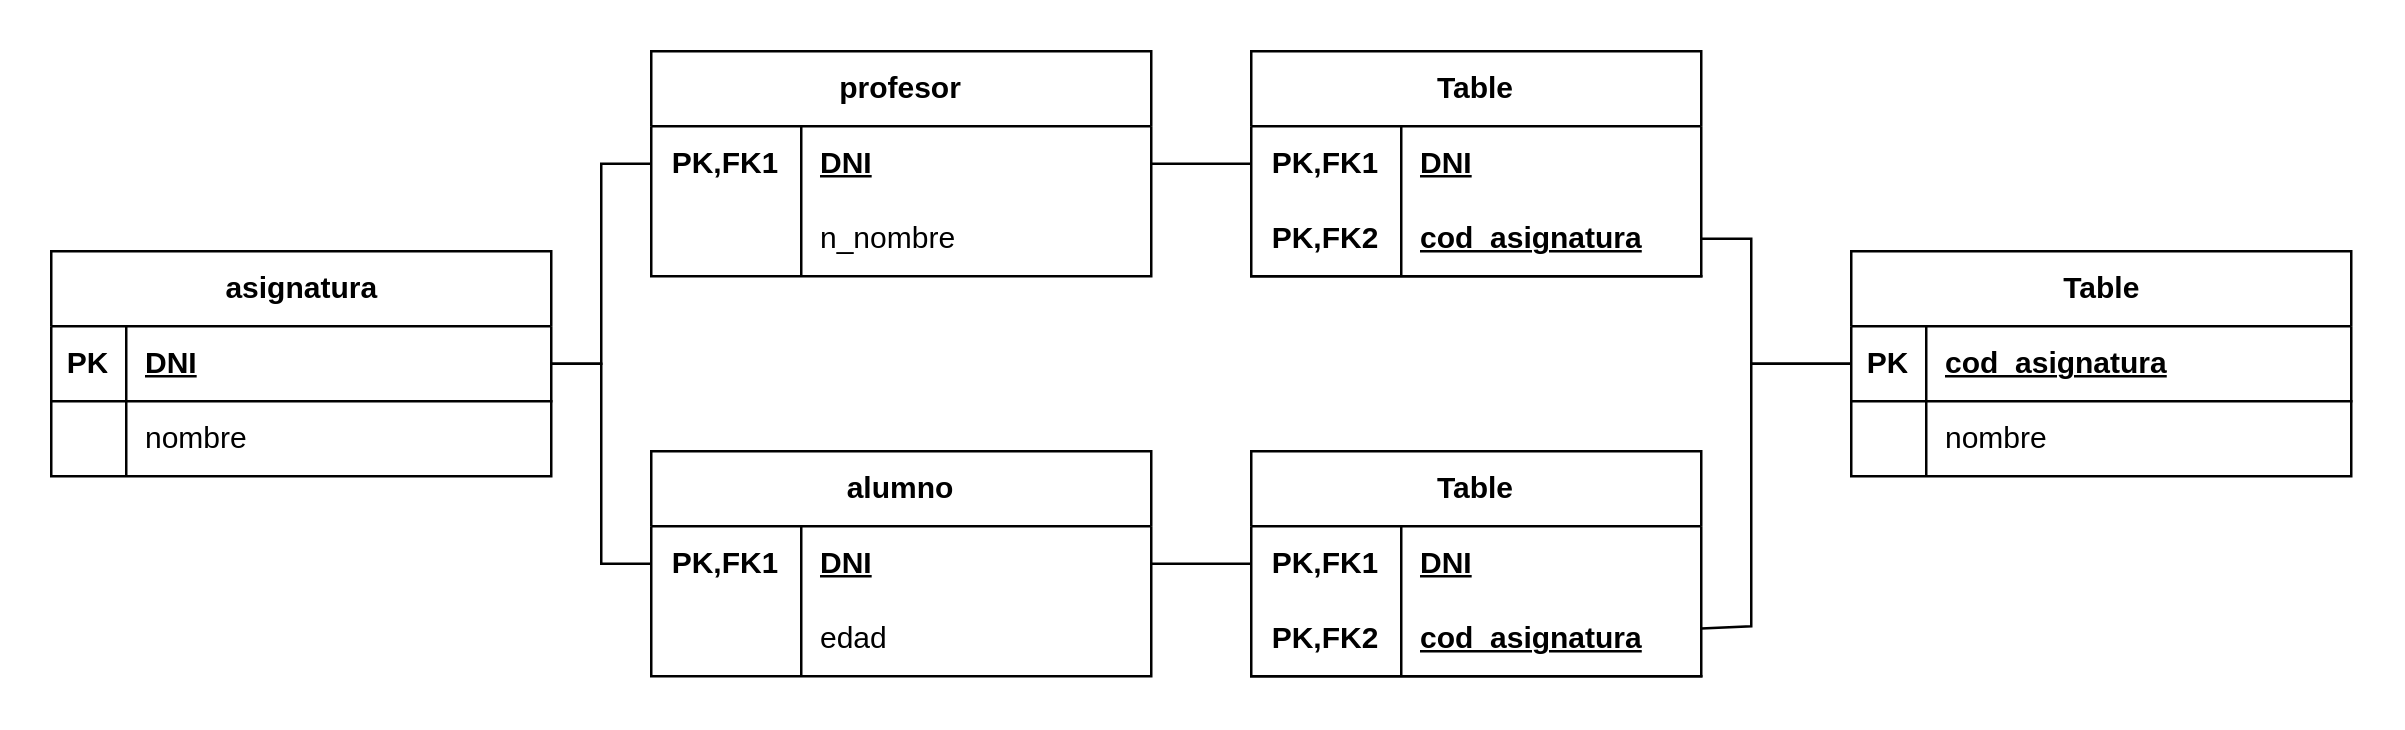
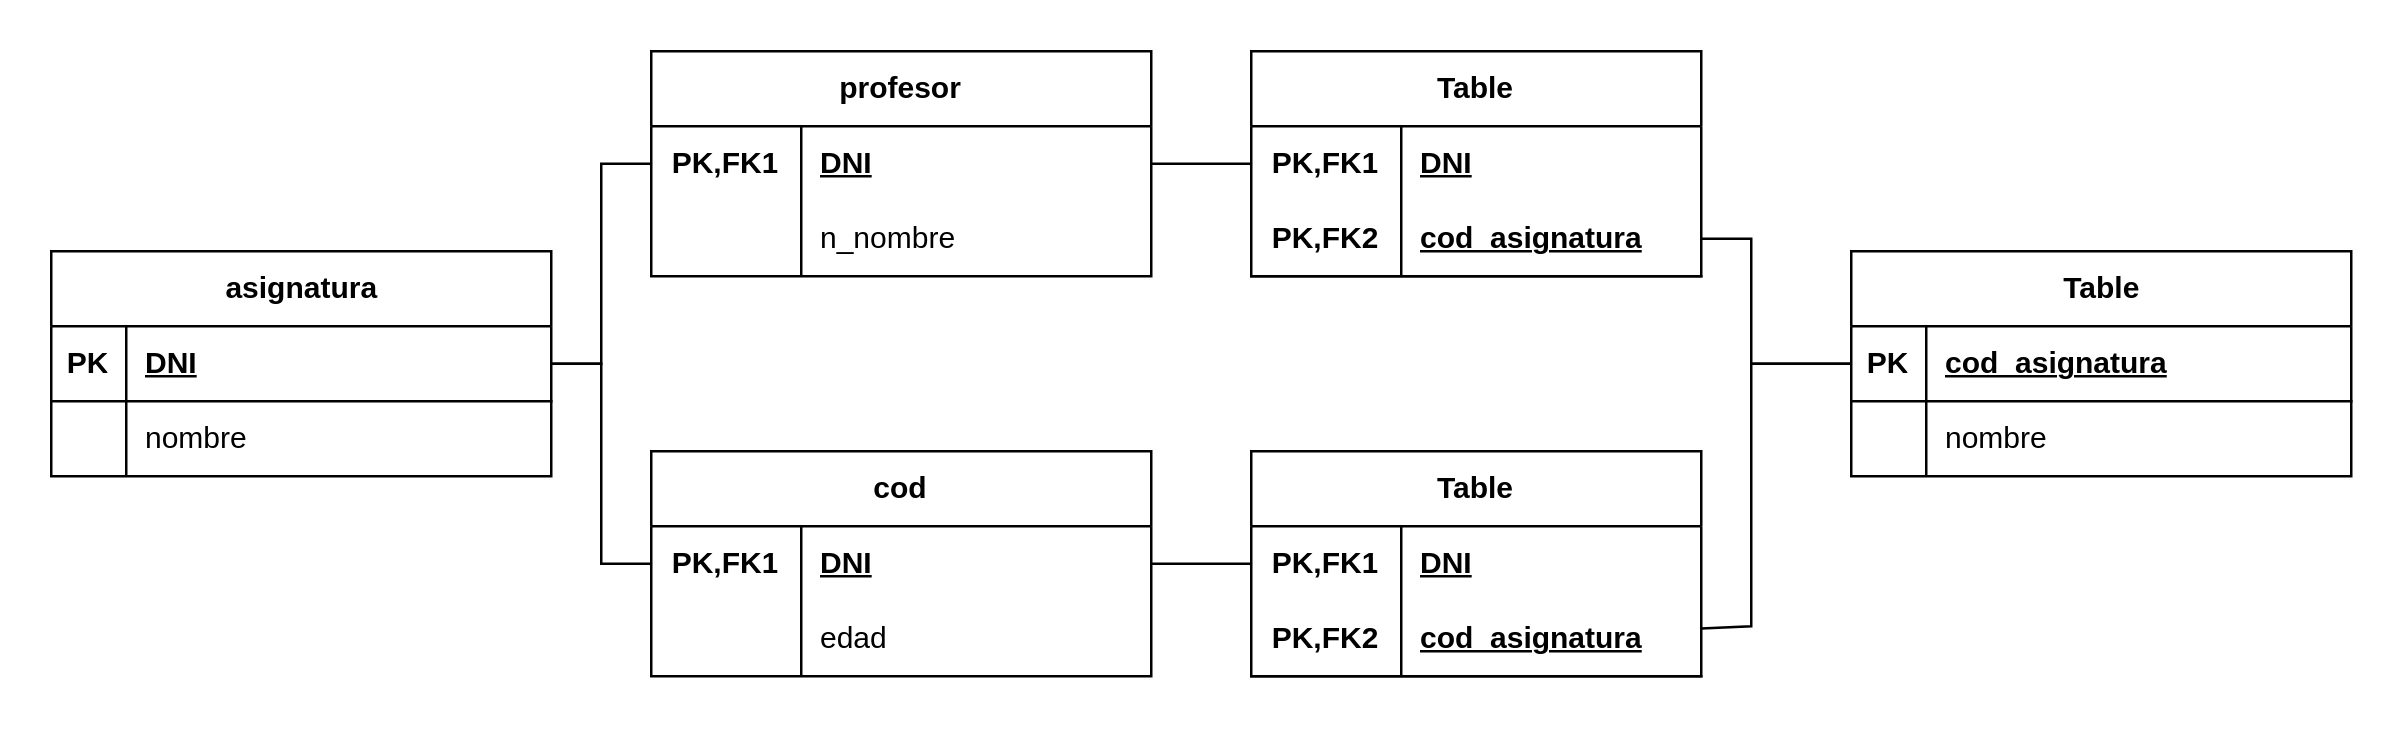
(901, 489) -> (901, 489)
